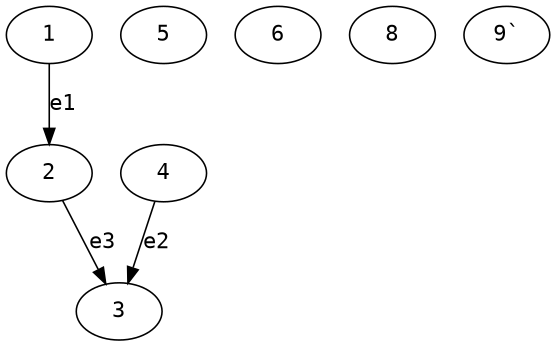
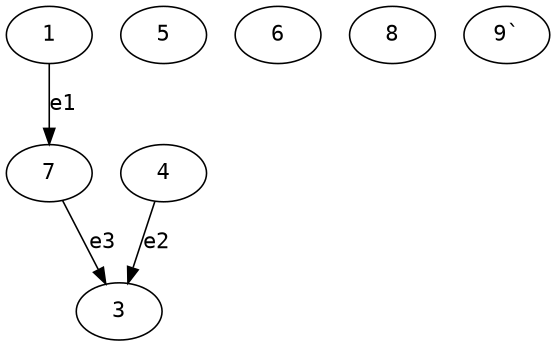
(49, 173) -> (49, 173)
